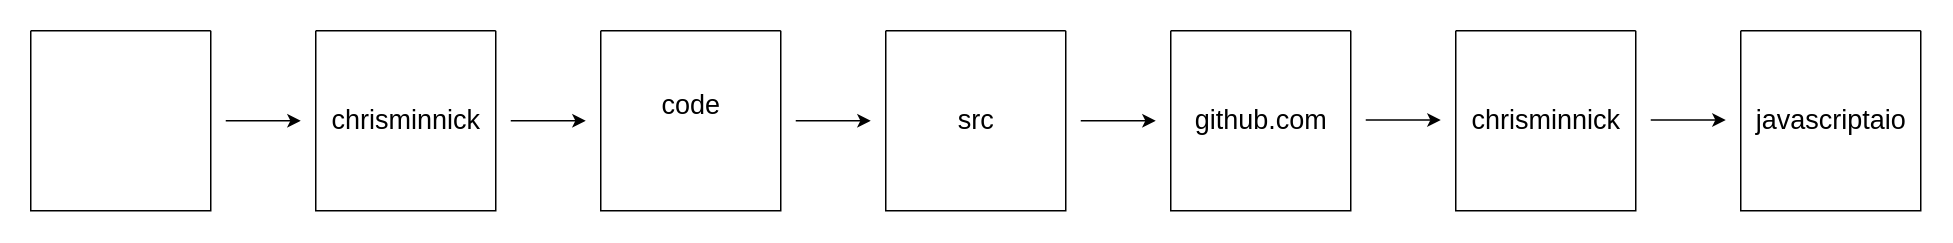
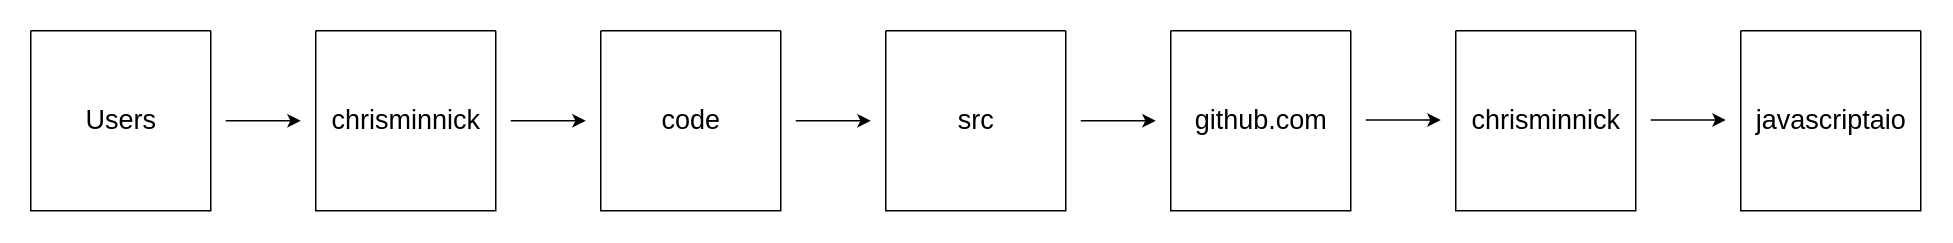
(691, 106) -> (691, 121)
none -> (121, 121)
